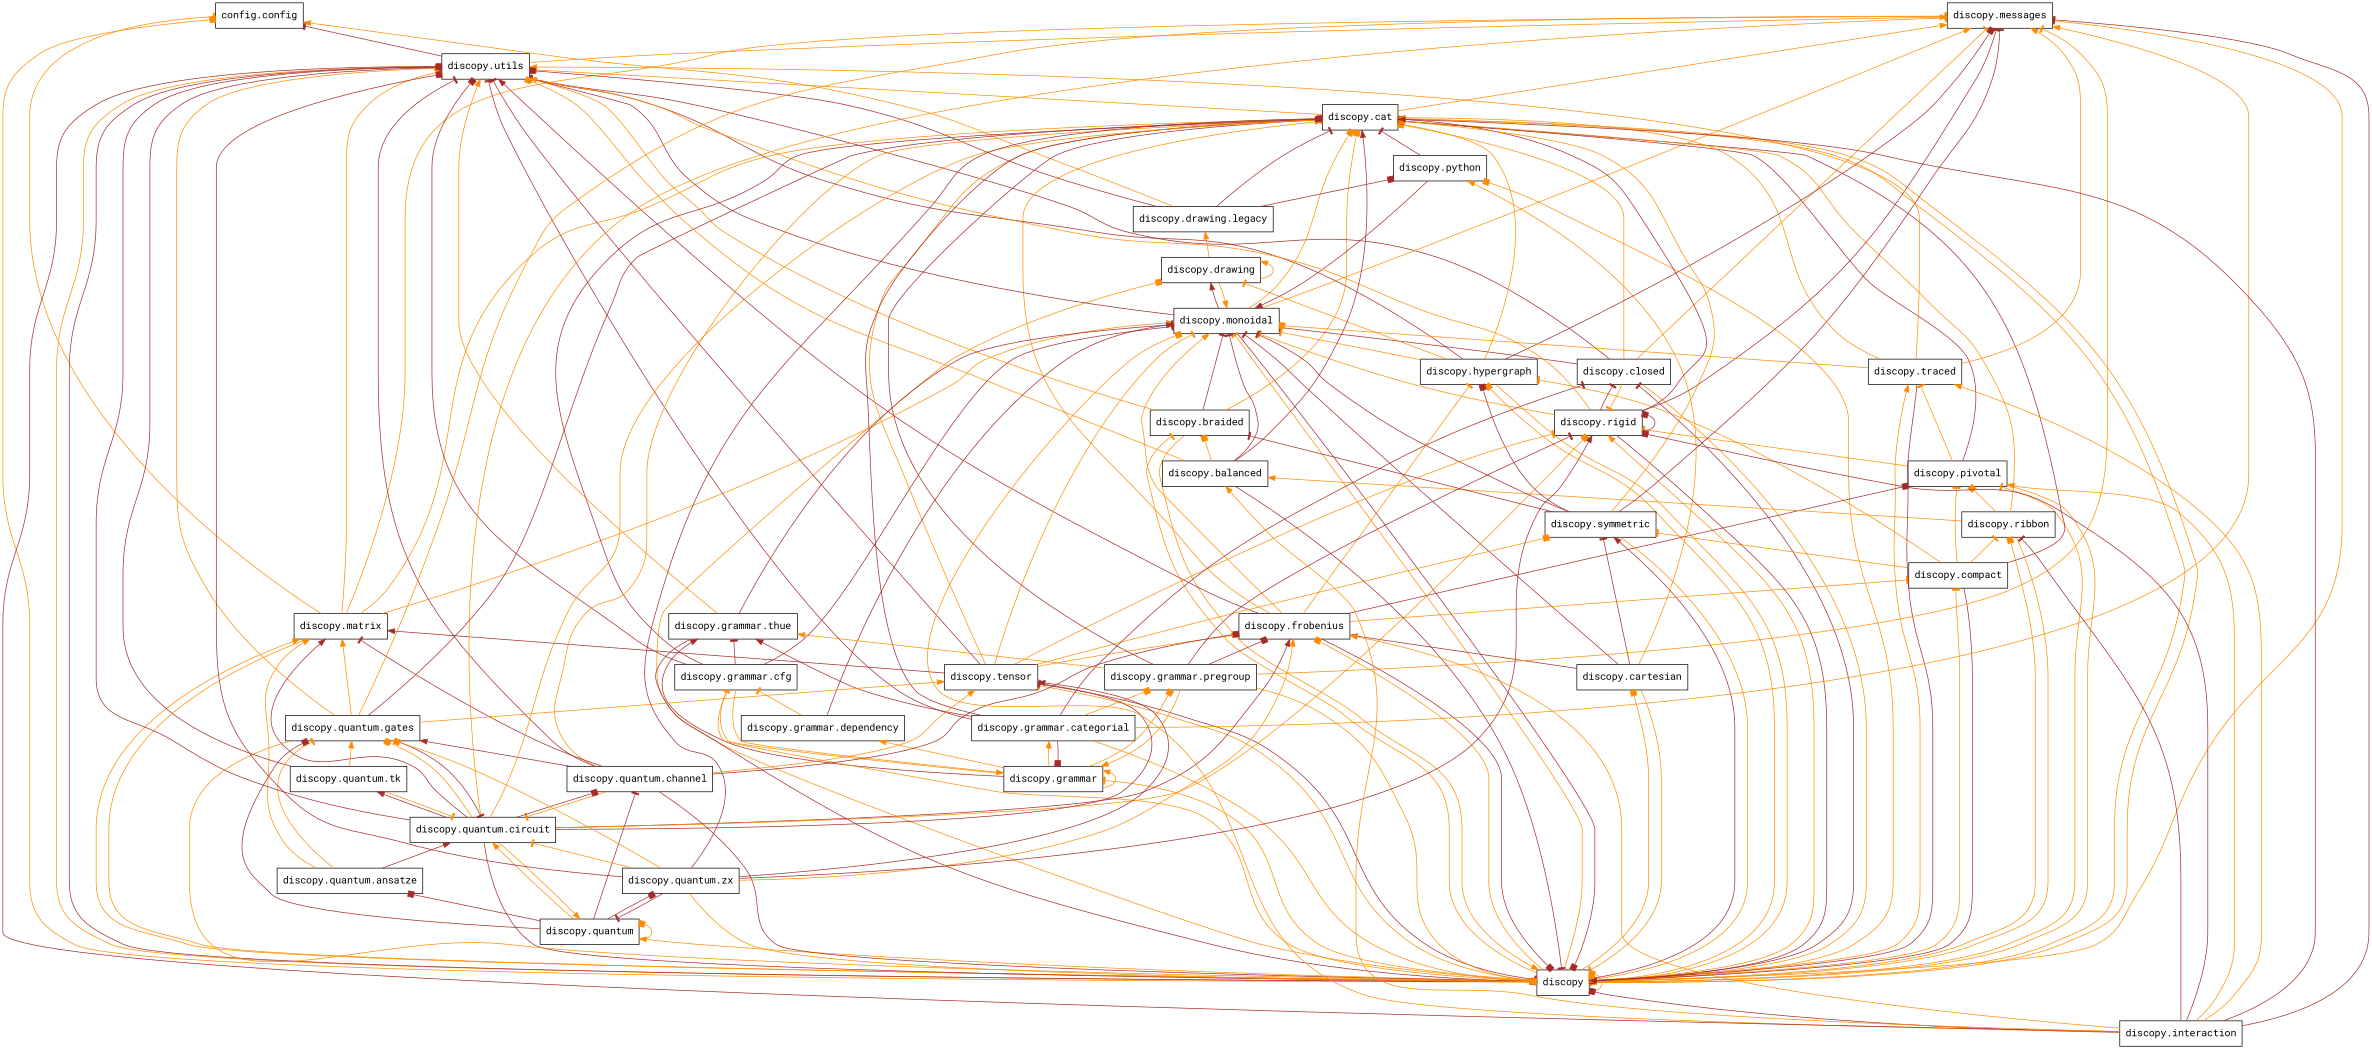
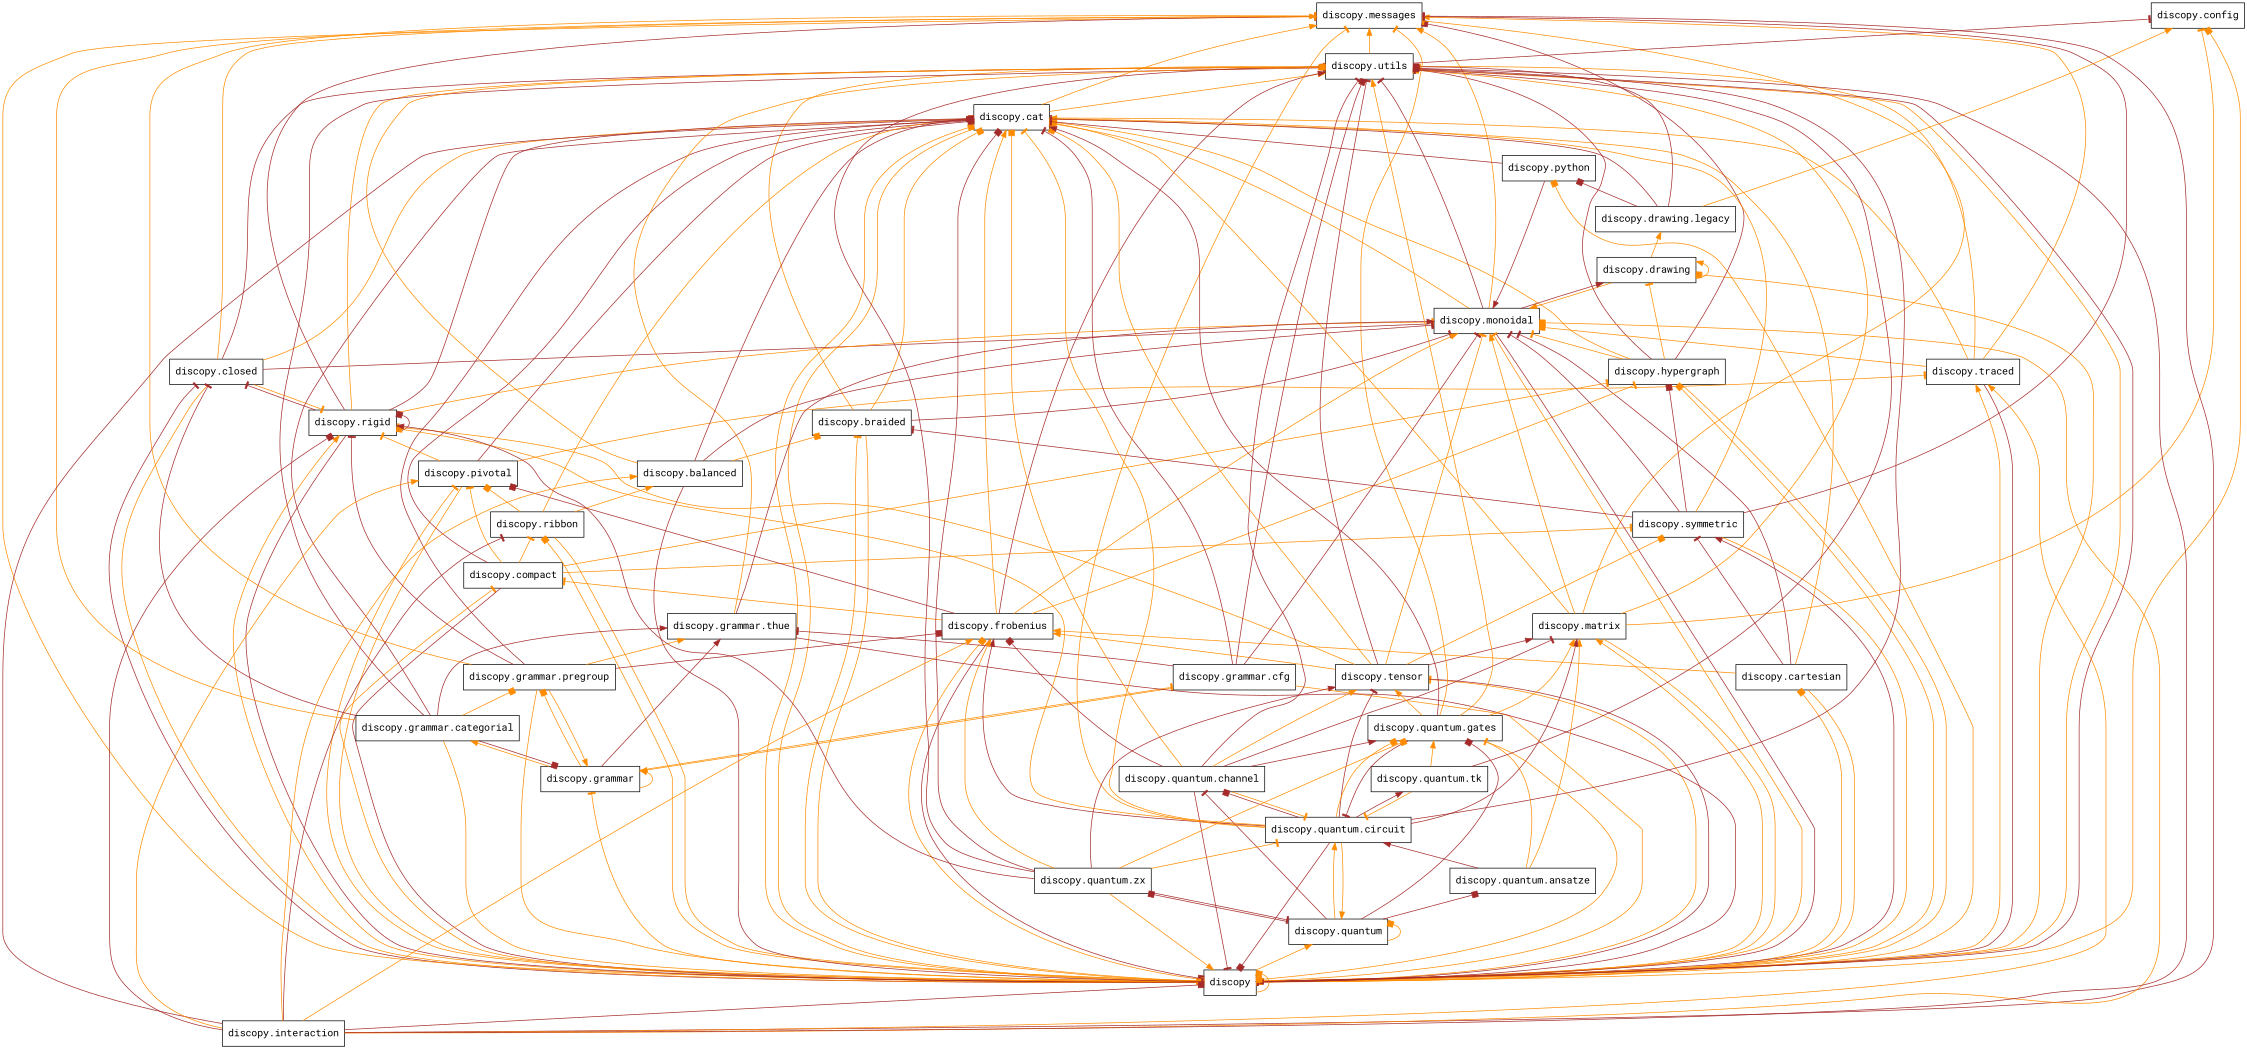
(259, 16) -> (2198, 16)
(1102, 238) -> (695, 77)
(1679, 366) -> (1655, 150)
(1456, 651) -> (1398, 652)
(823, 728) -> none
